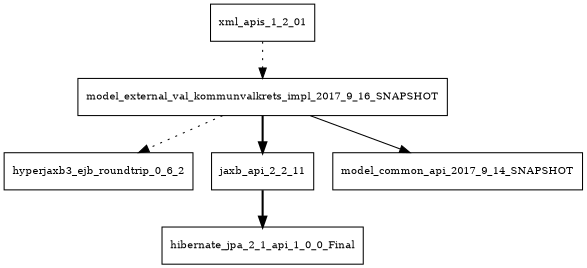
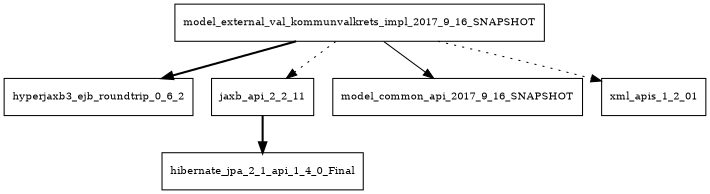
(263, 55) -> (515, 59)
(263, 129) -> (315, 57)
(185, 132) -> (234, 58)
(458, 171) -> (458, 97)
(263, 246) -> (263, 171)
